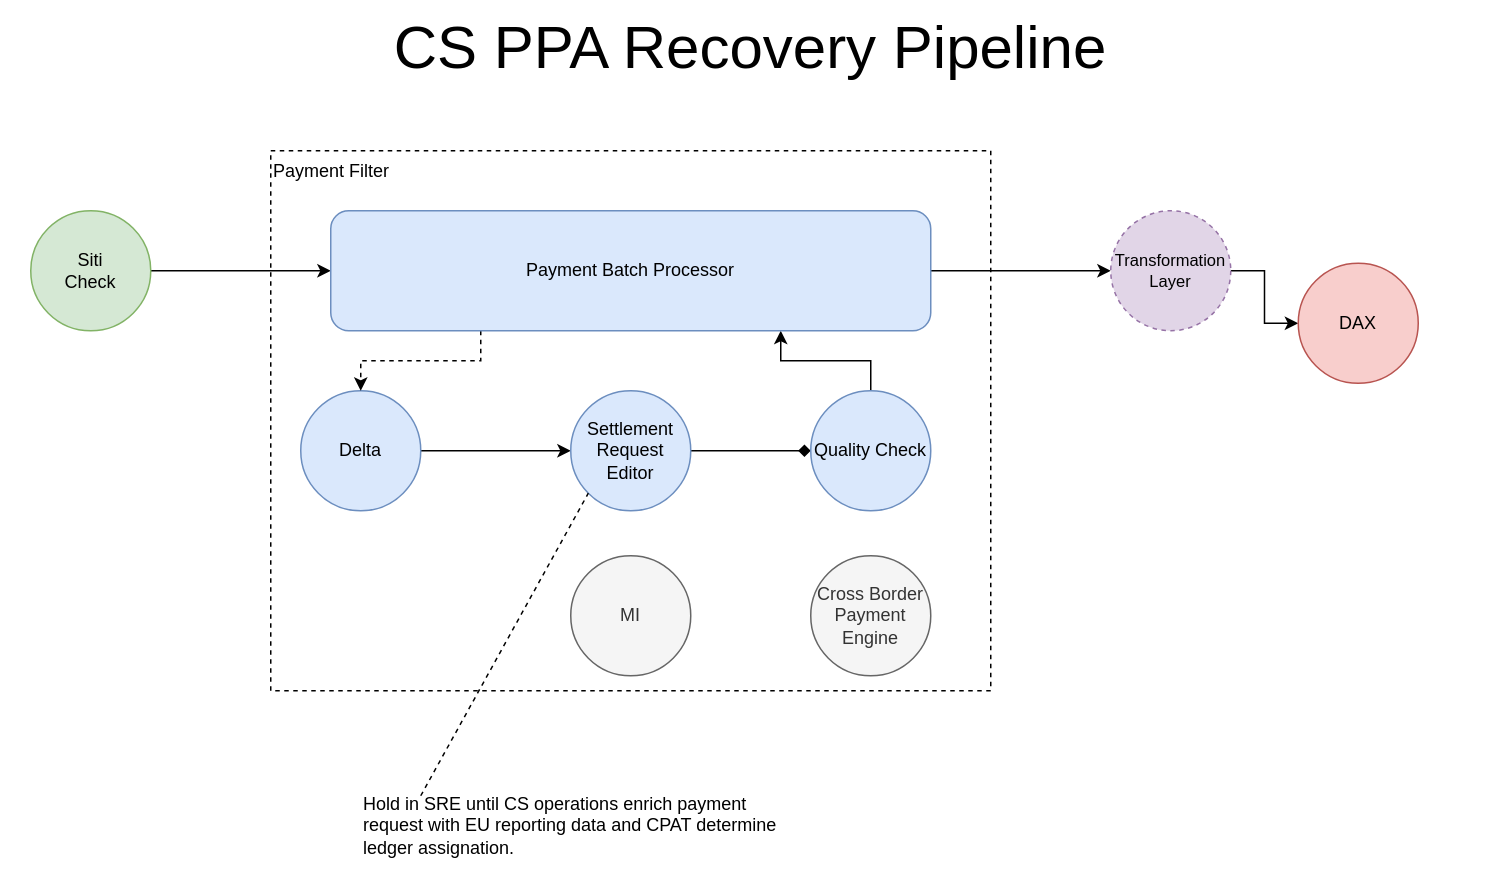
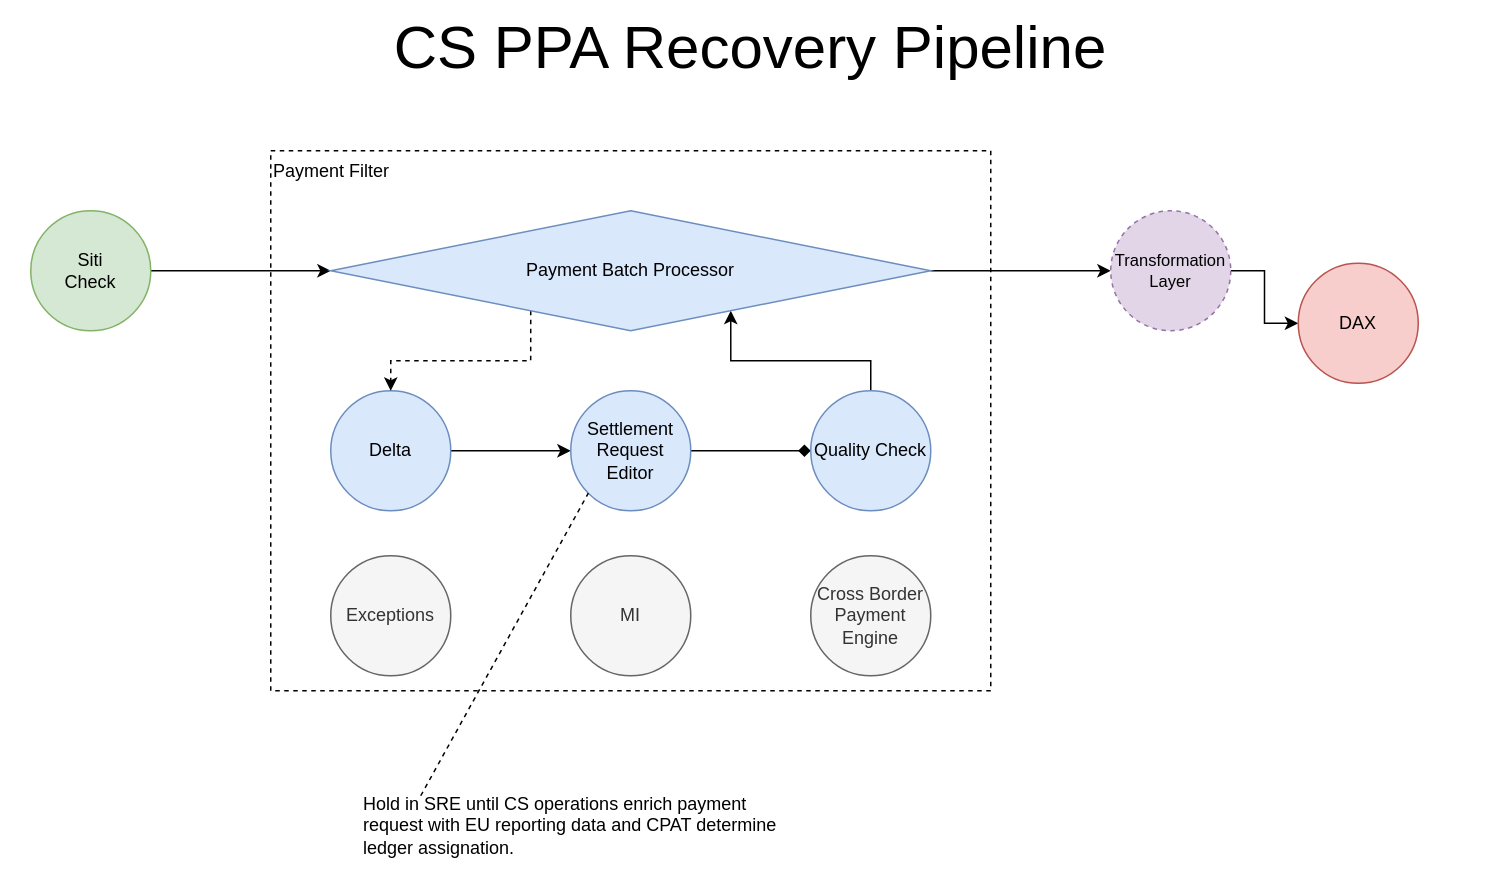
(631, 271) -> (631, 271)
(361, 451) -> (391, 451)
none -> (391, 616)
